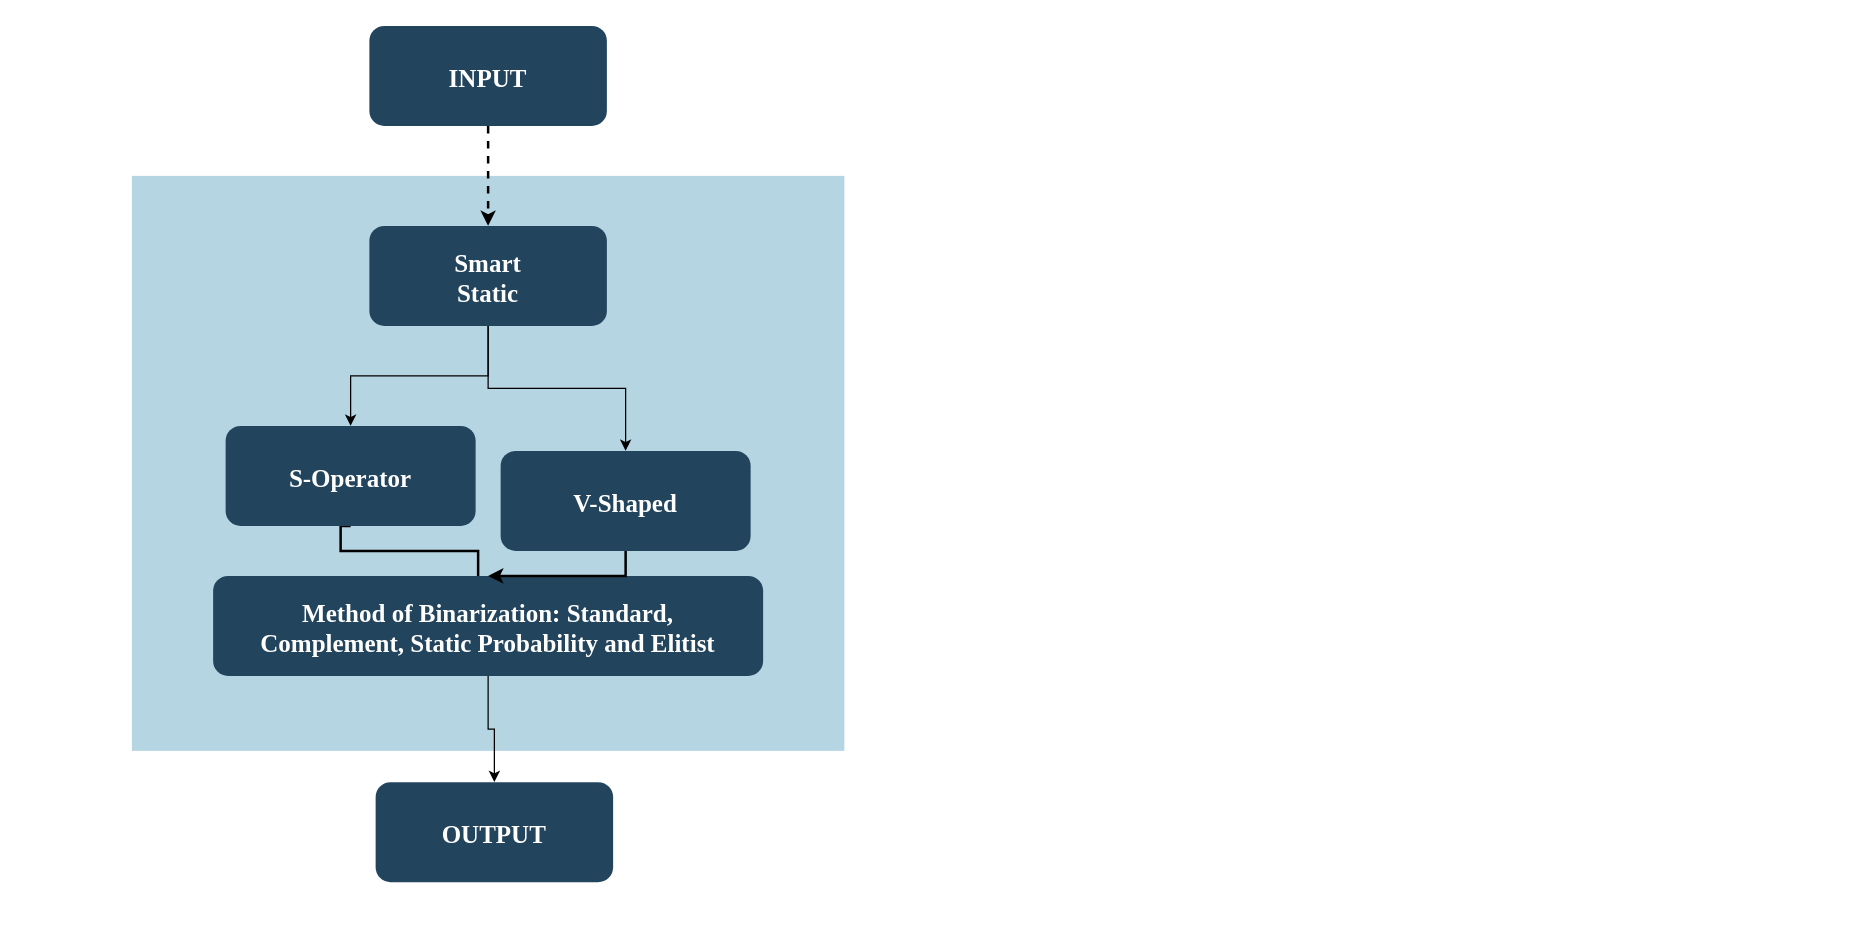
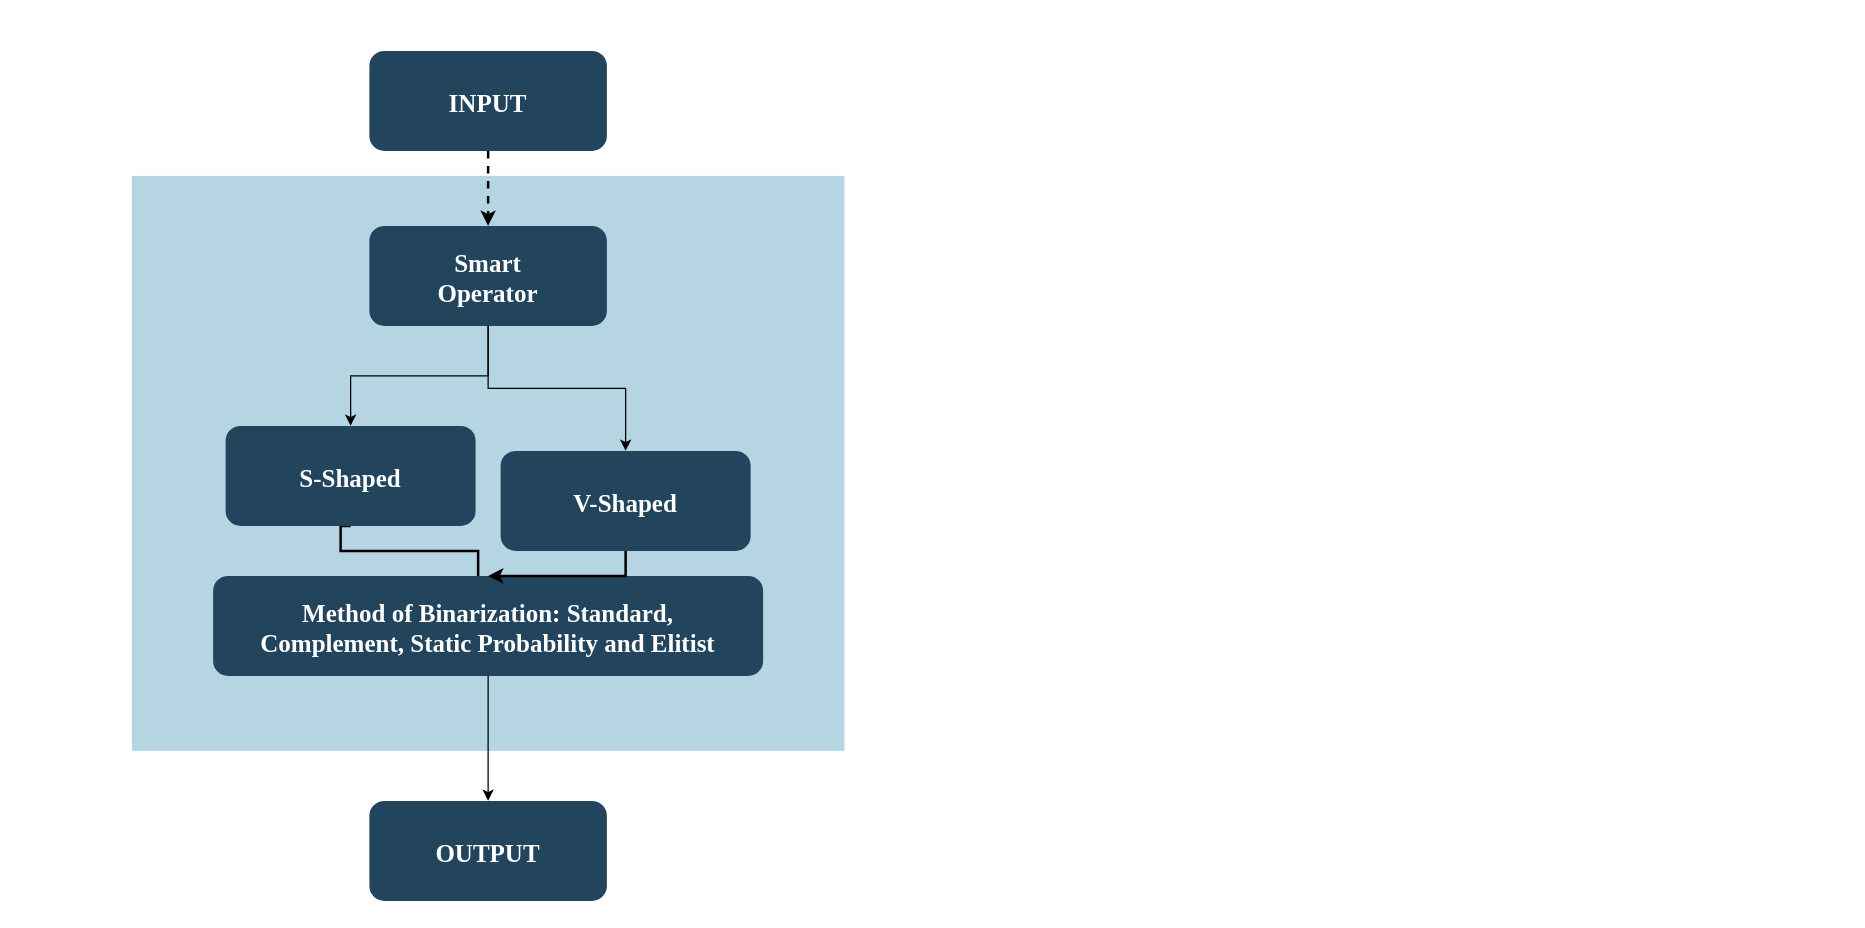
(488, 76) -> (488, 101)
(488, 263) -> (488, 263)
(350, 478) -> (350, 478)
(494, 832) -> (488, 851)
